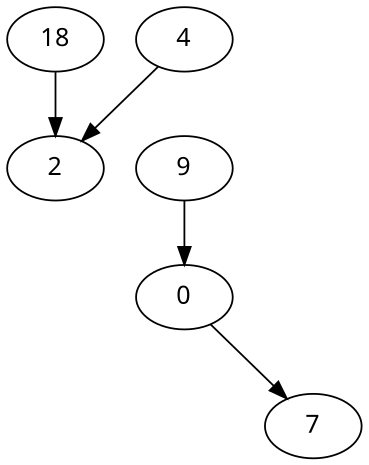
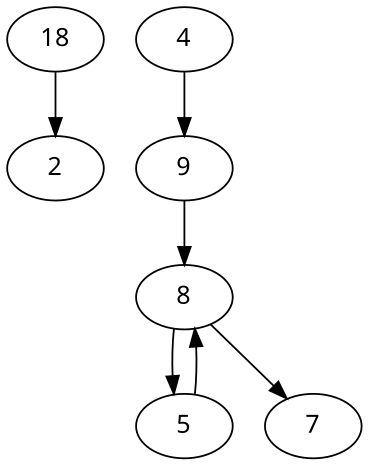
(127, 97) -> (184, 95)
(184, 297) -> (184, 297)
none -> (184, 426)
